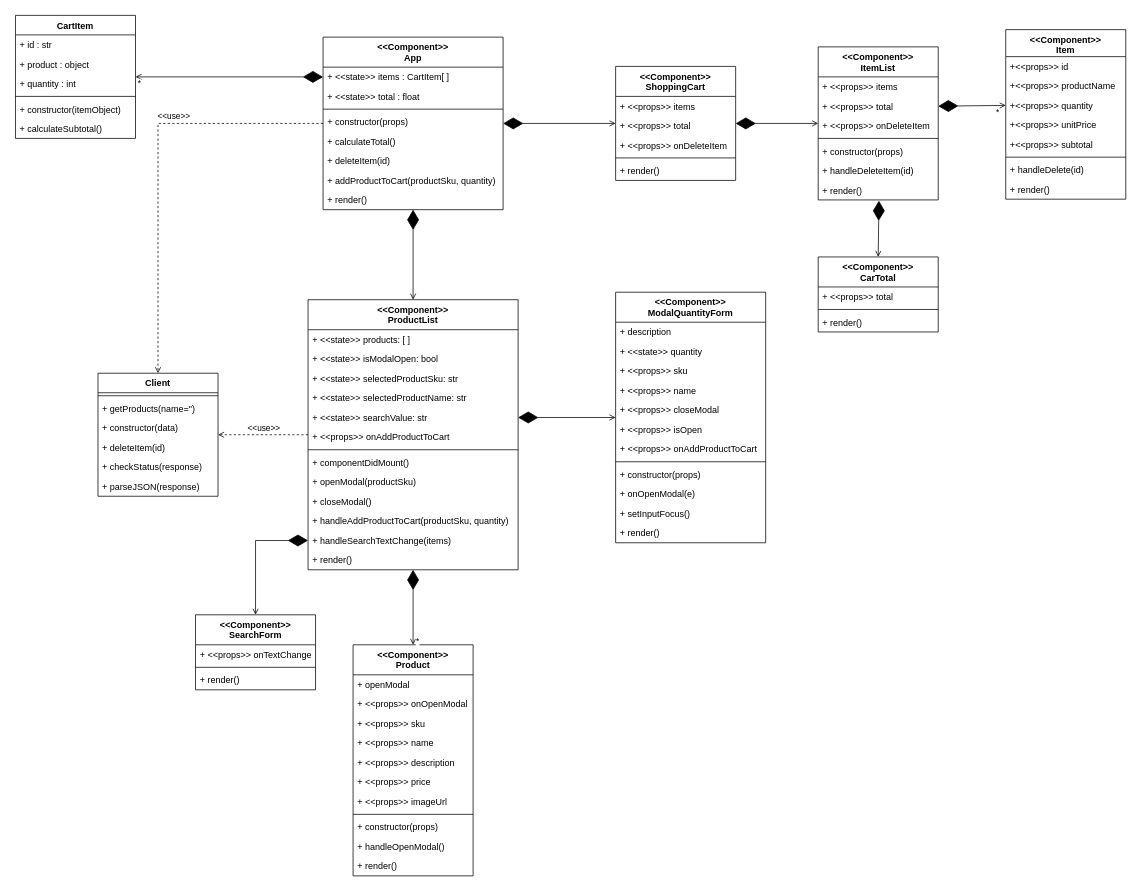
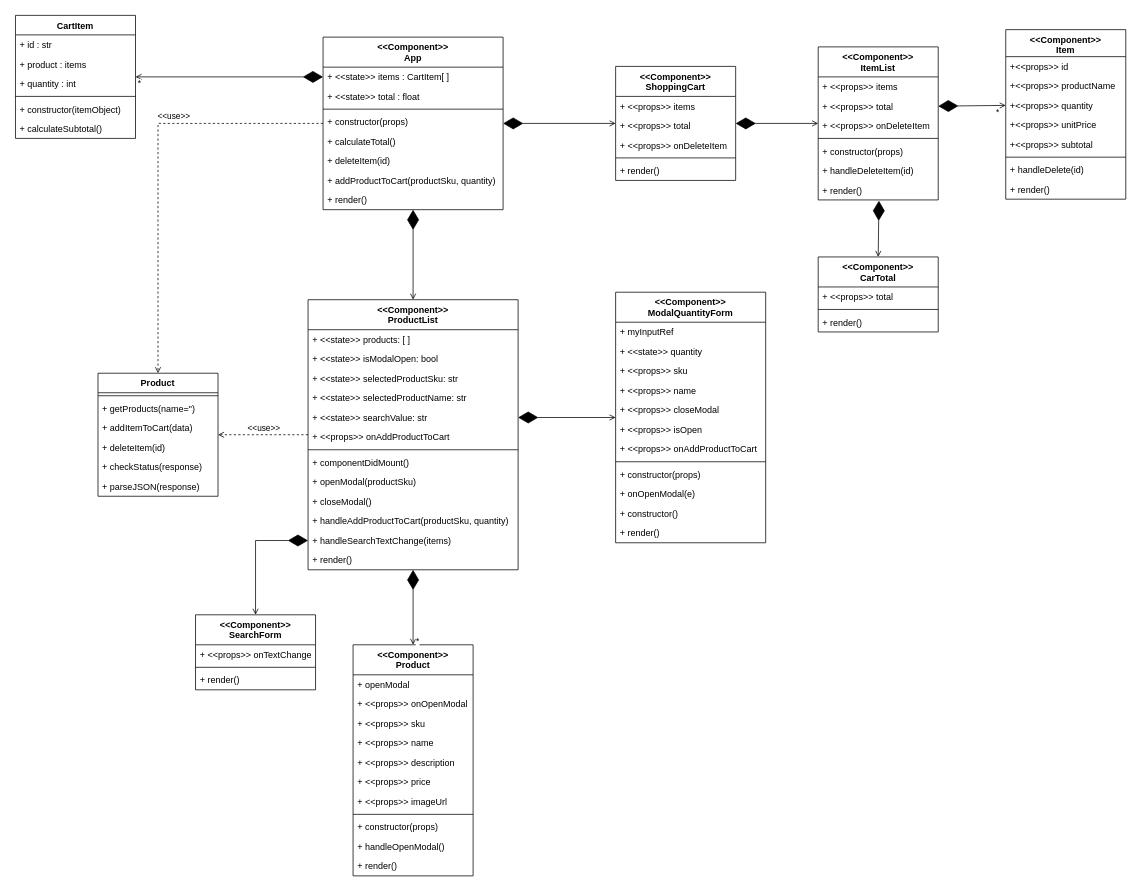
(60, 65) -> (56, 65)
(649, 332) -> (649, 332)
(158, 383) -> (158, 383)
(149, 428) -> (154, 428)
(661, 514) -> (656, 514)
